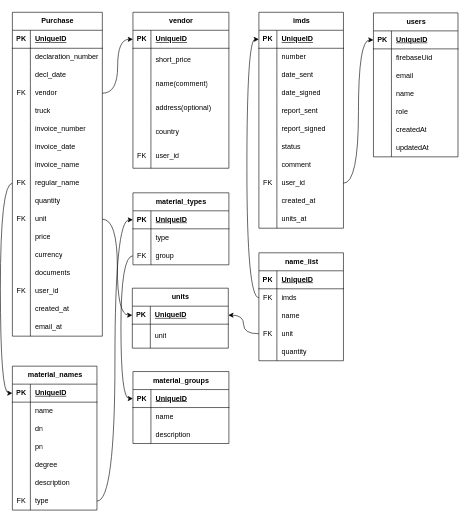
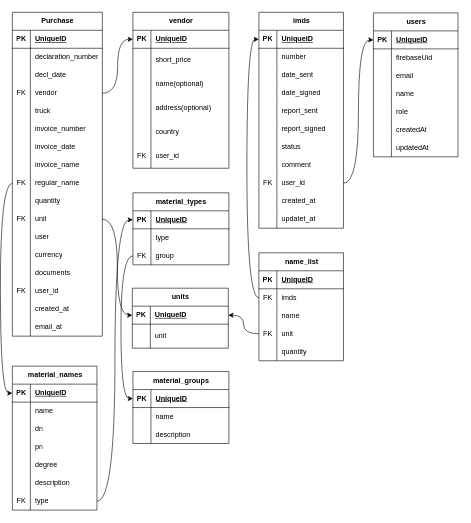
(182, 84) -> (182, 84)
(297, 219) -> (302, 219)
(44, 237) -> (43, 237)
